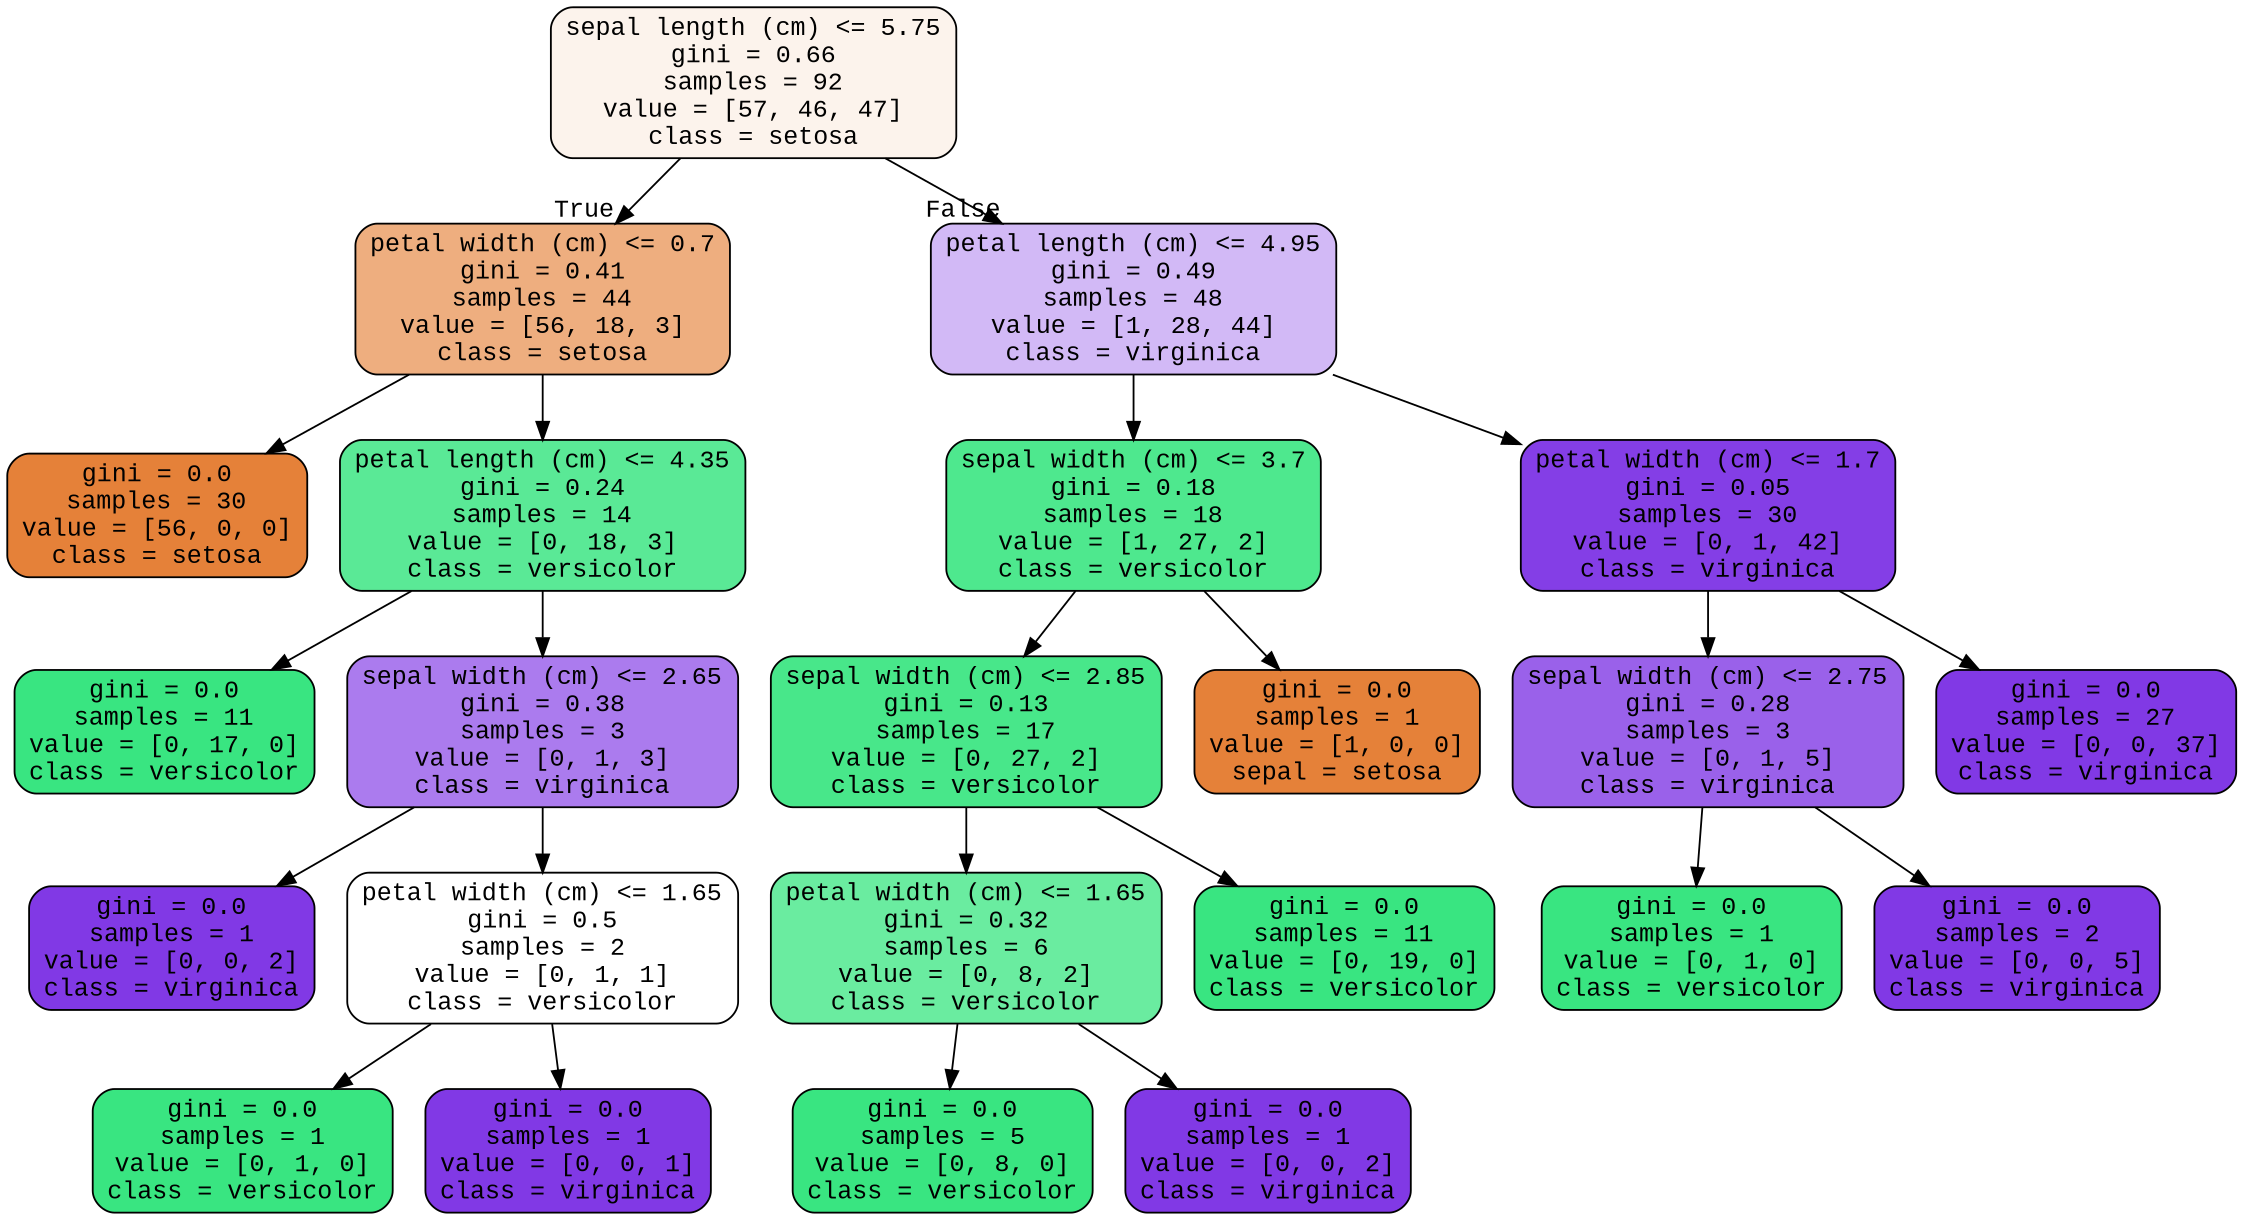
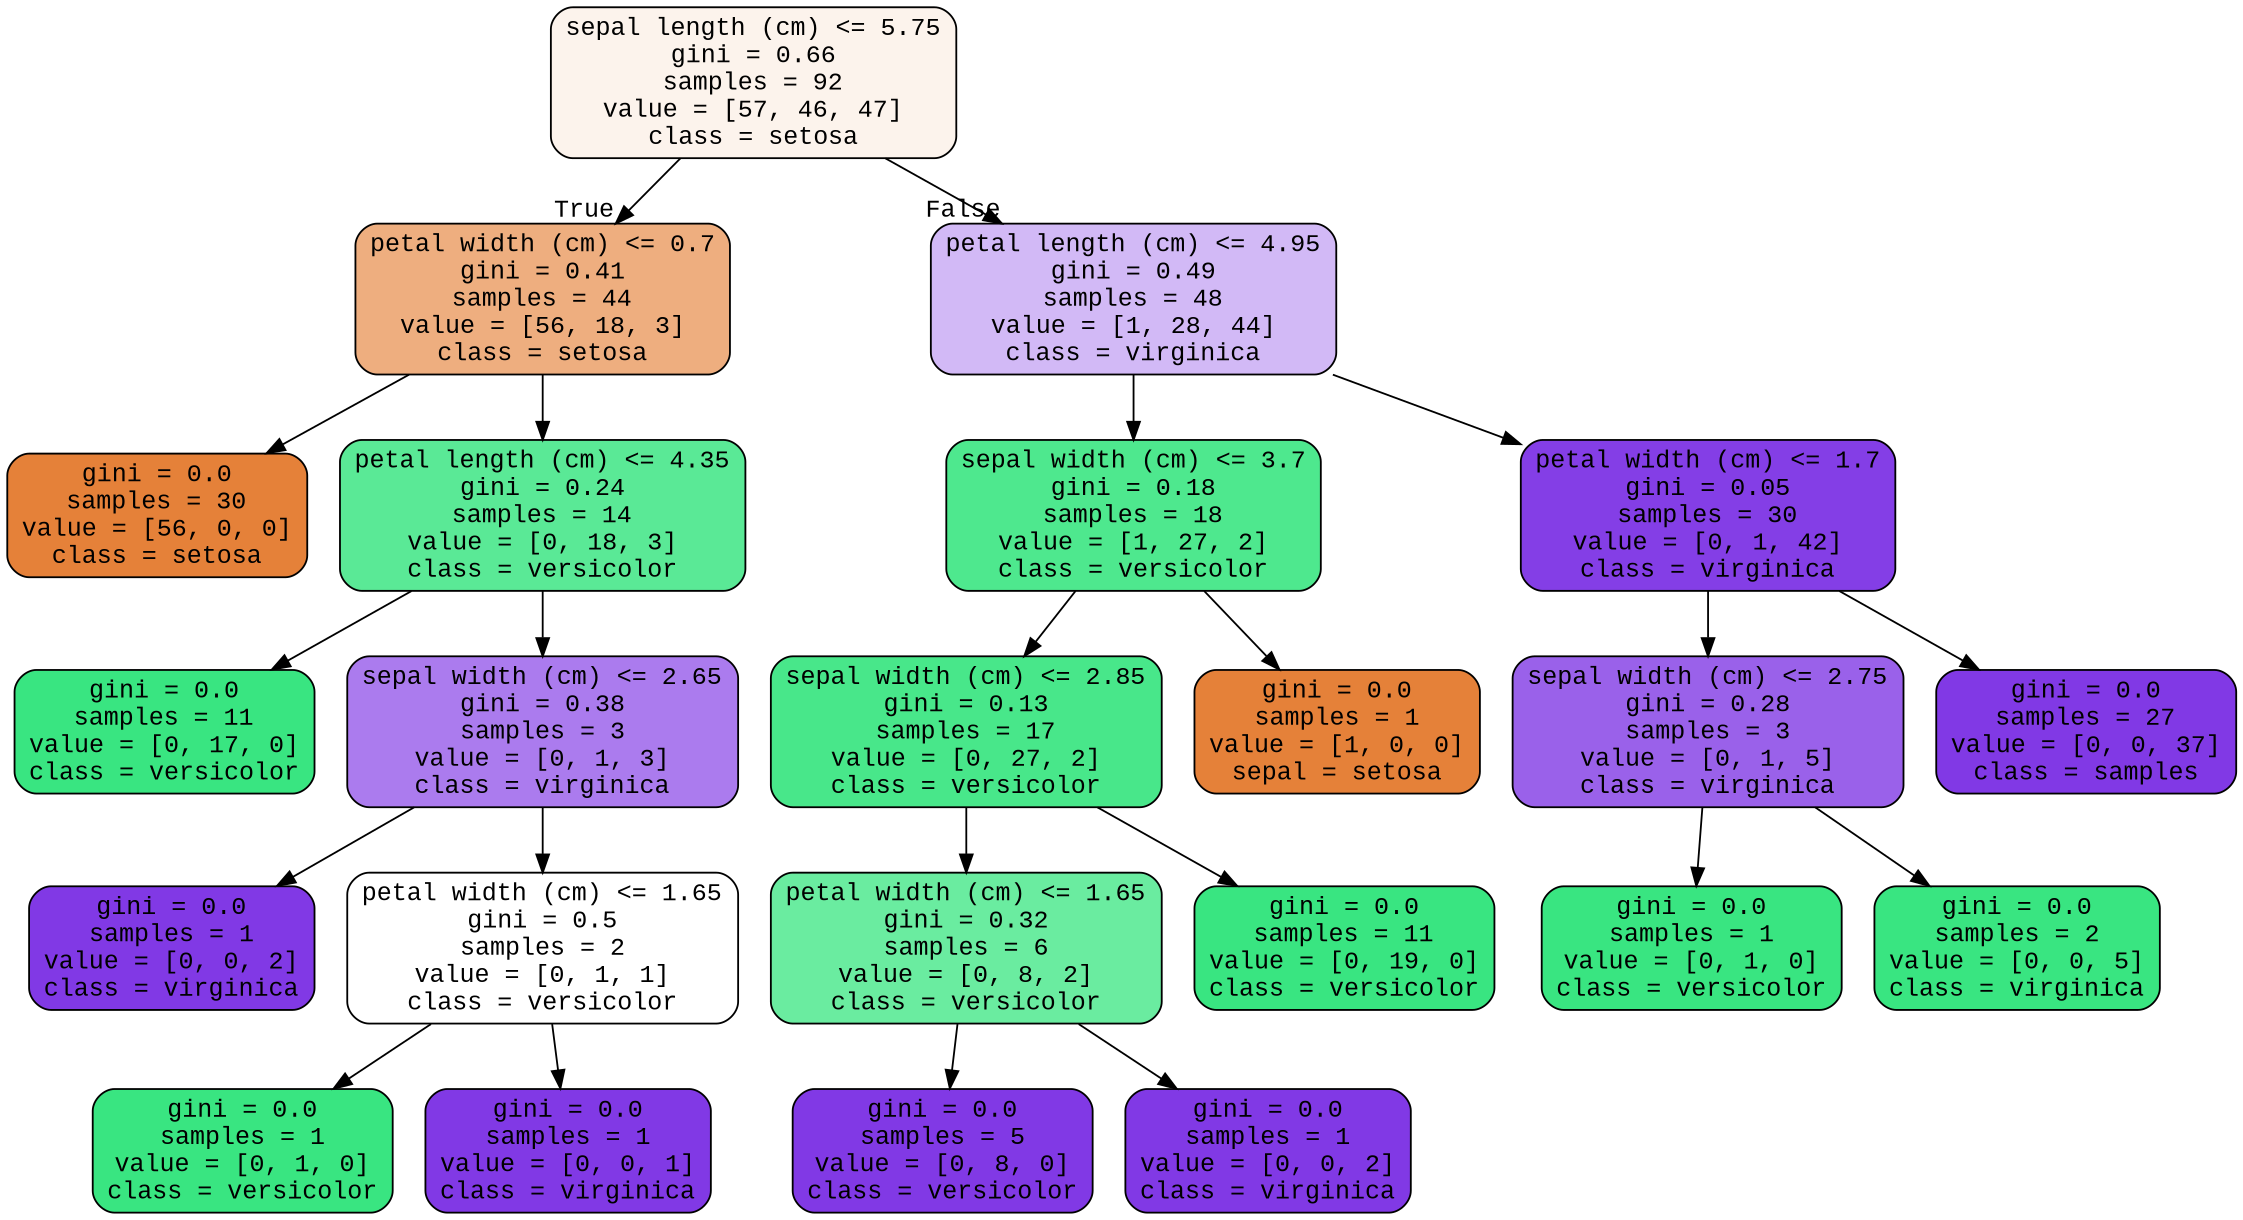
(2086, 732) -> (2086, 732)
(2017, 948) -> (2017, 948)
(943, 1151) -> (943, 1151)
